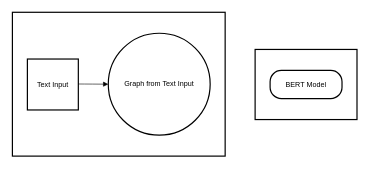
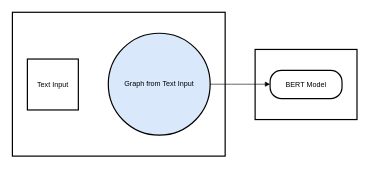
(102, 84) -> none
(159, 84) -> (159, 84)
none -> (263, 84)
